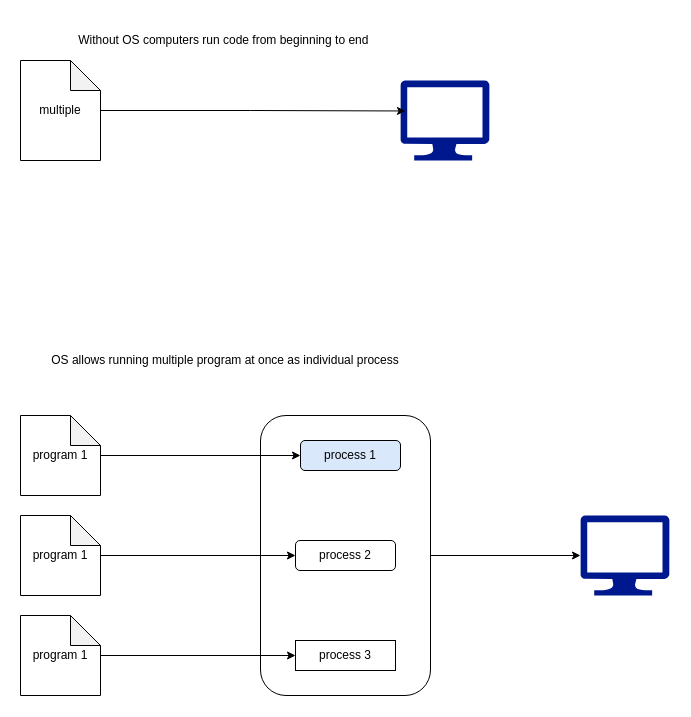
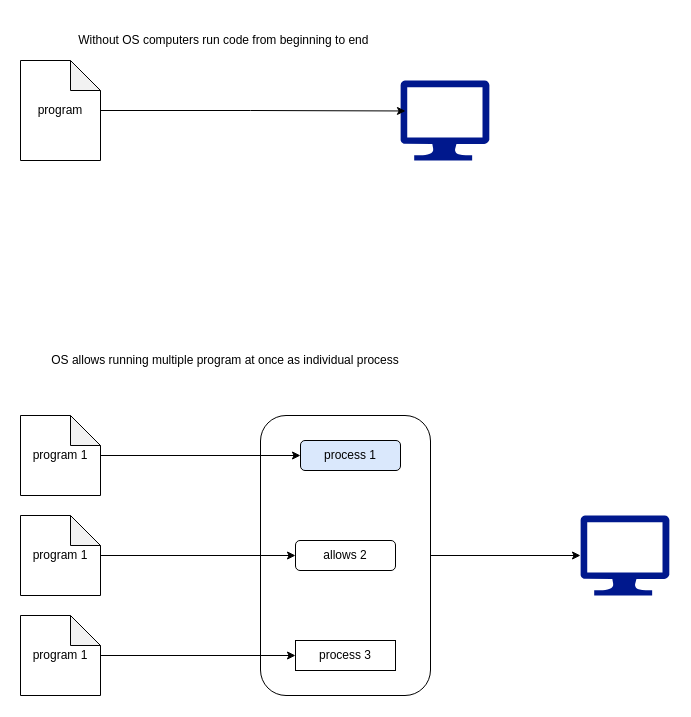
(61, 111) -> (61, 111)
(346, 556) -> (346, 556)
